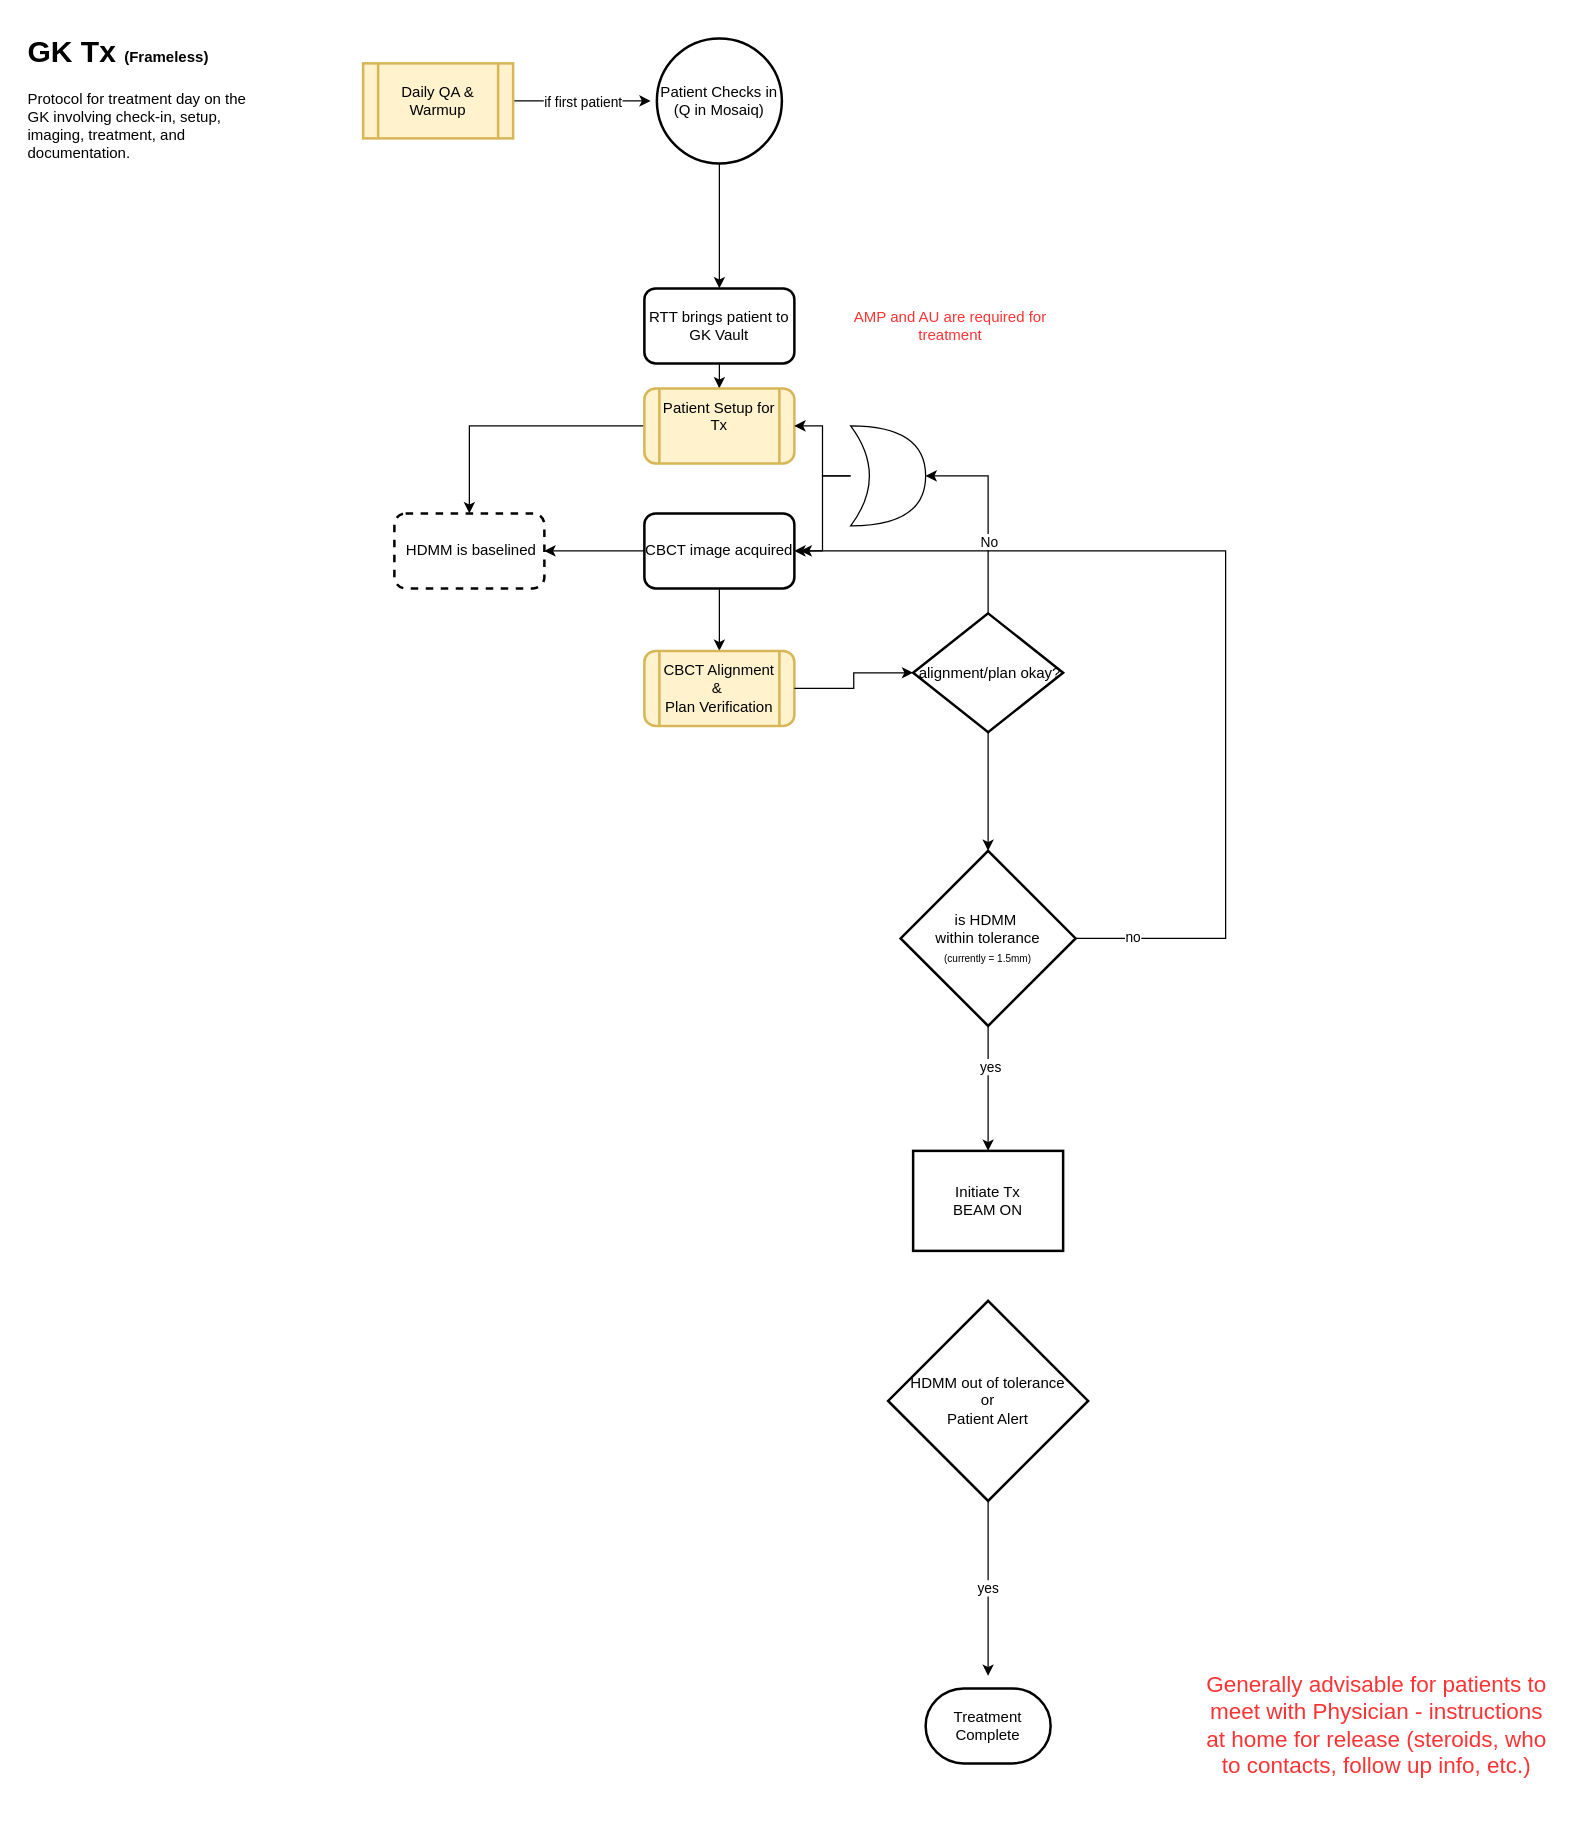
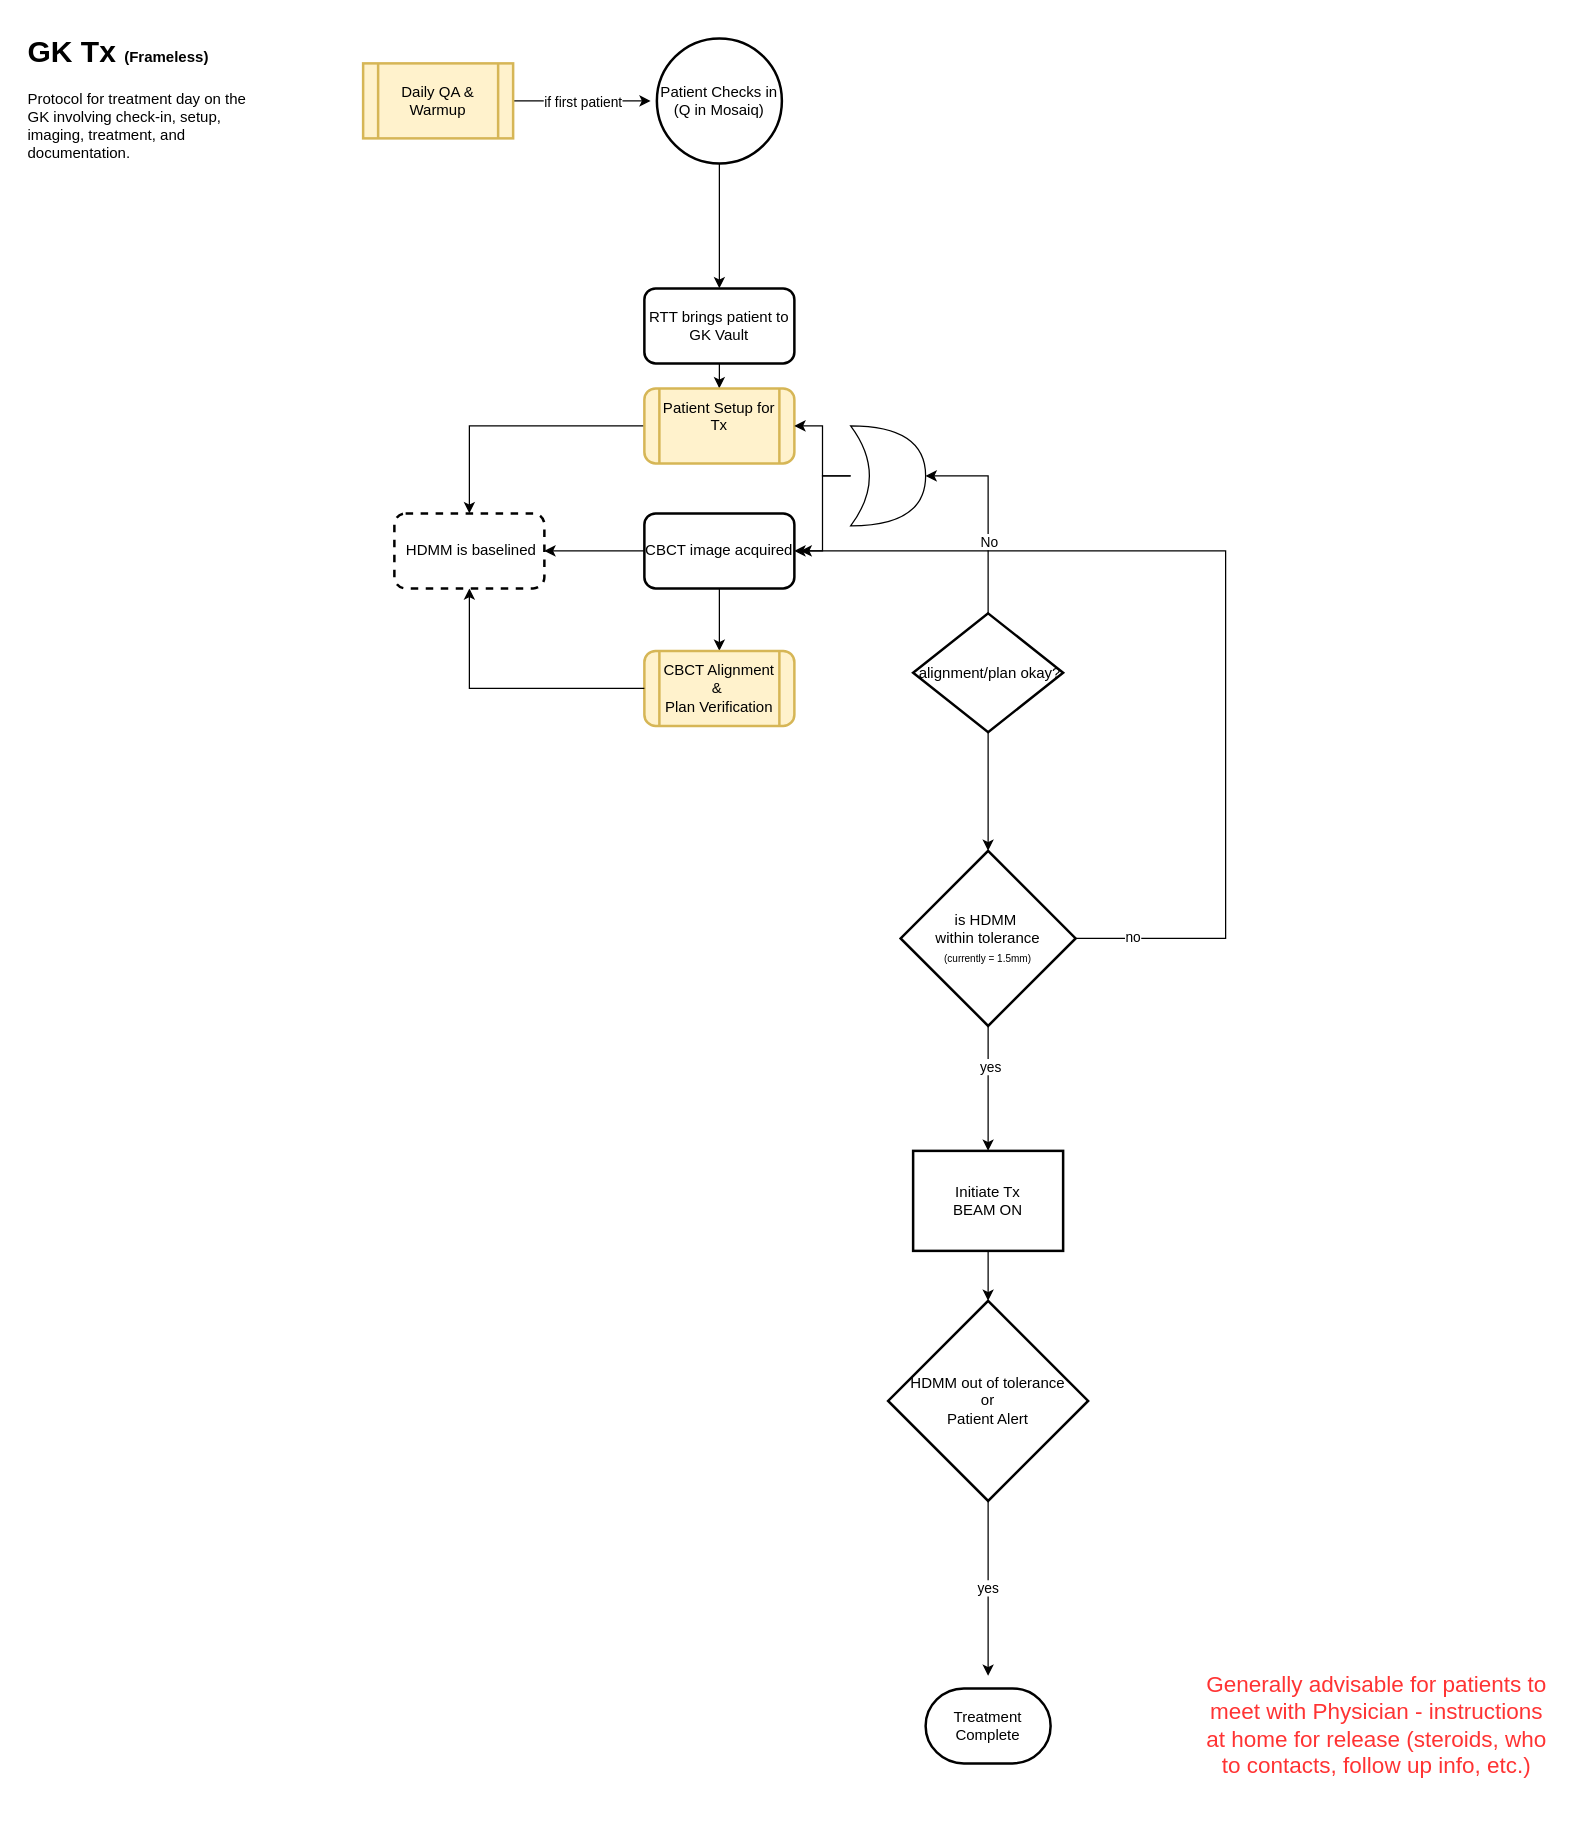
(951, 326) -> none
(854, 685) -> (511, 688)
none -> (988, 1272)
